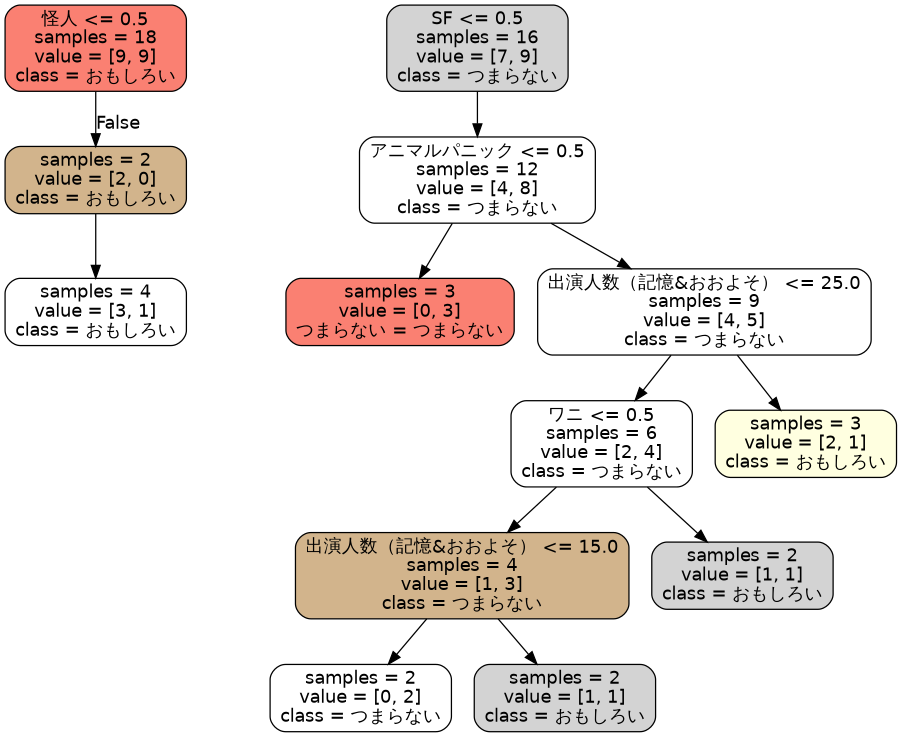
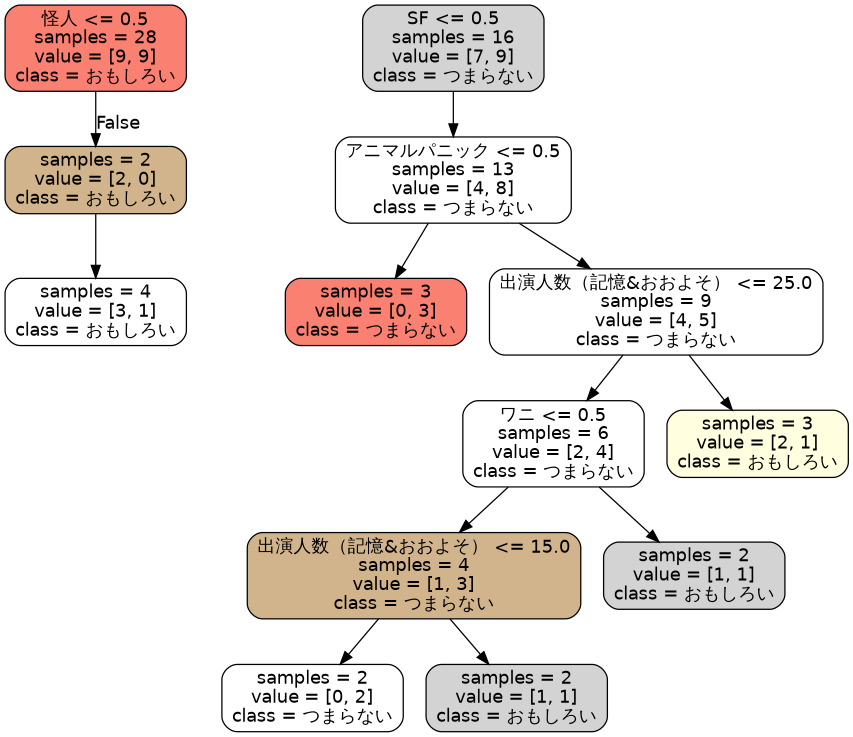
(96, 48) -> (96, 48)
(477, 180) -> (453, 180)
(400, 312) -> (376, 312)
